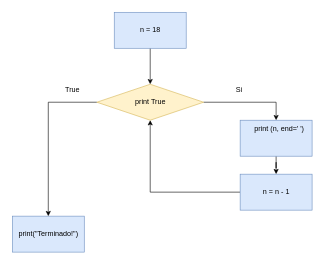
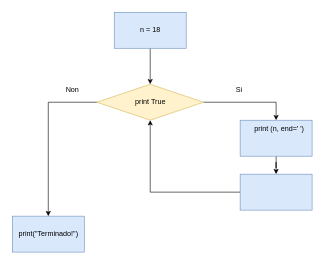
(73, 90) -> (73, 90)
(276, 192) -> none
